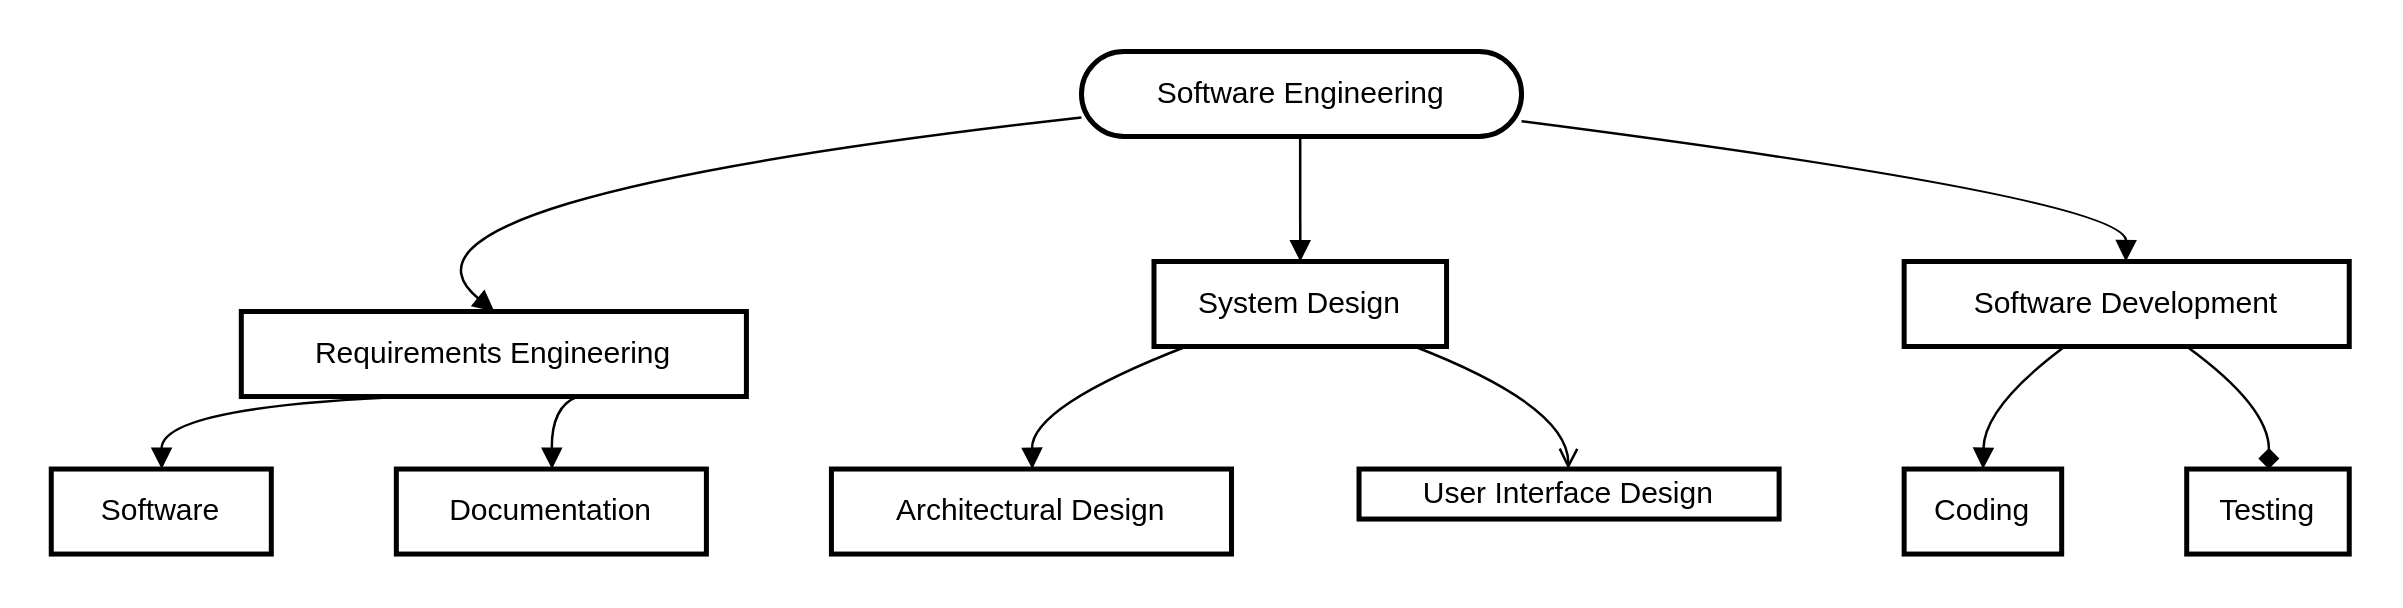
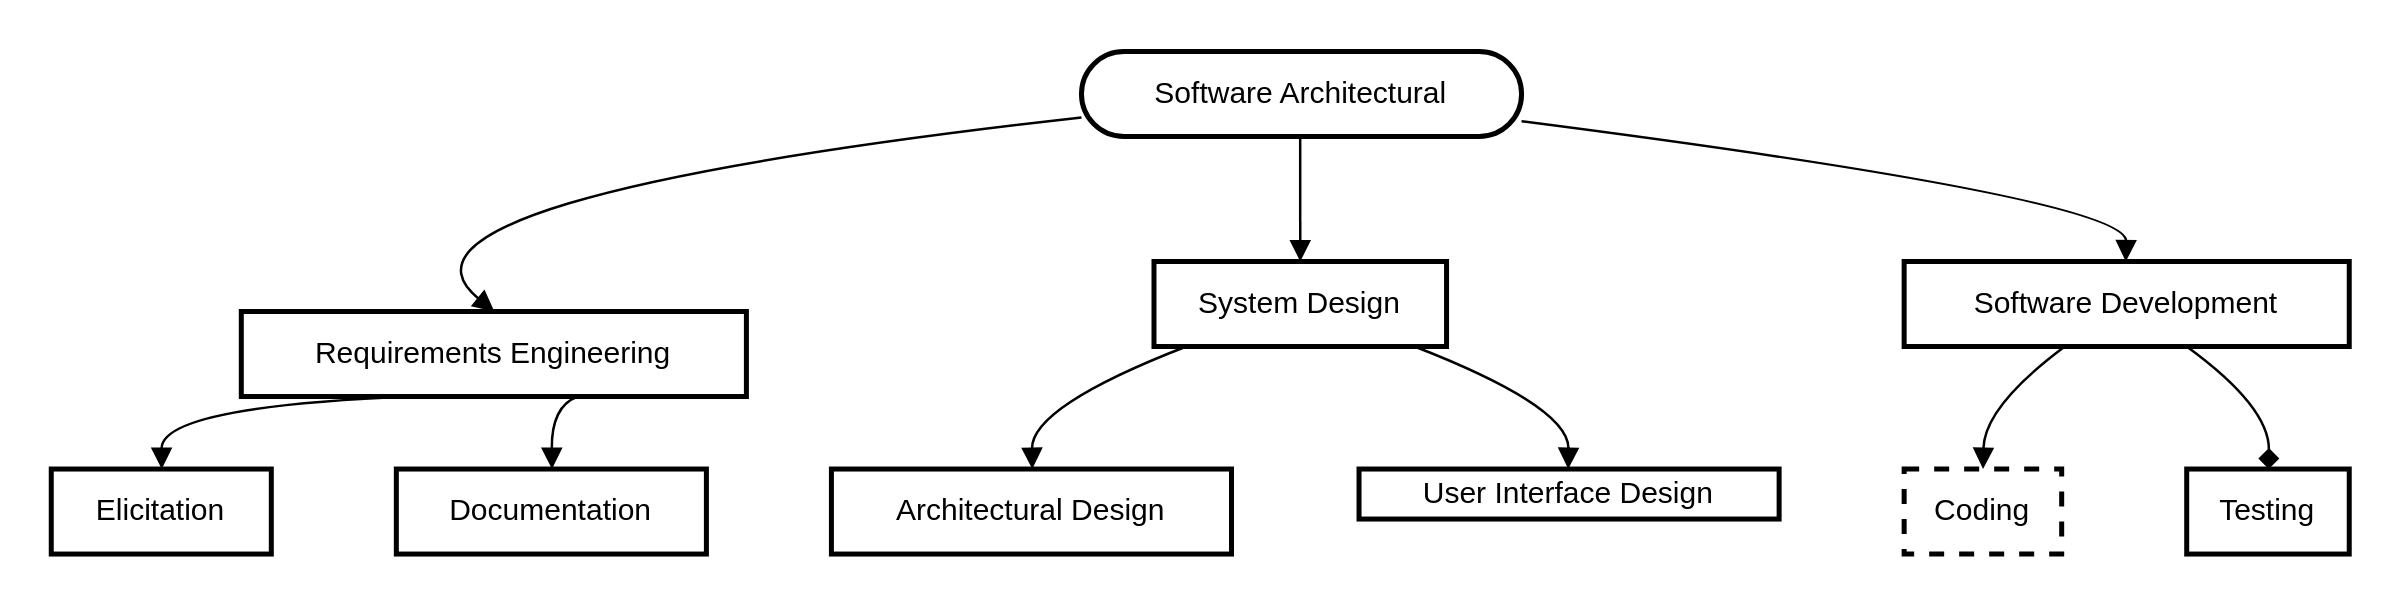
(1301, 94) -> (1301, 94)
(1527, 403) -> (1525, 399)
(161, 511) -> (161, 511)
(1983, 511) -> (1983, 511)
